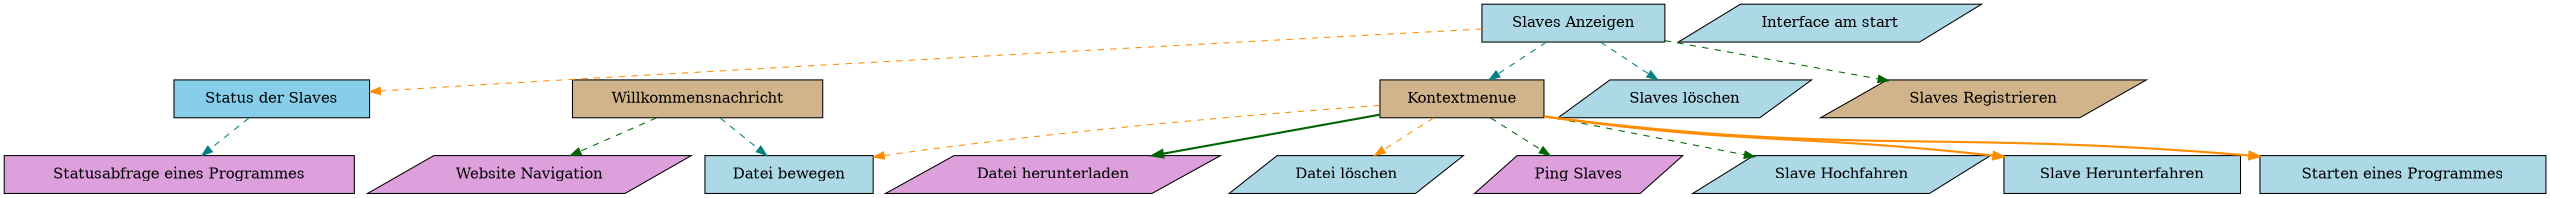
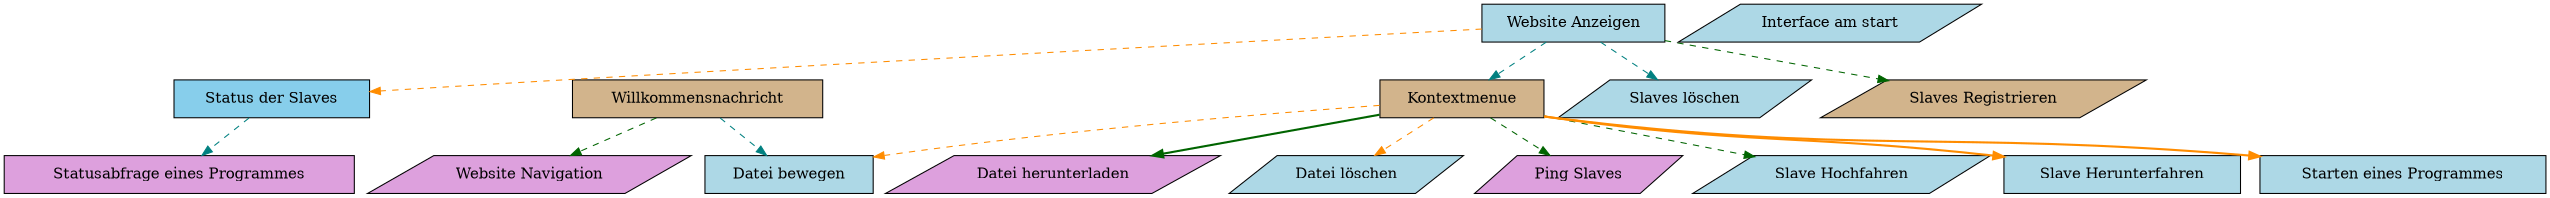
(1573, 23) -> (1573, 23)
